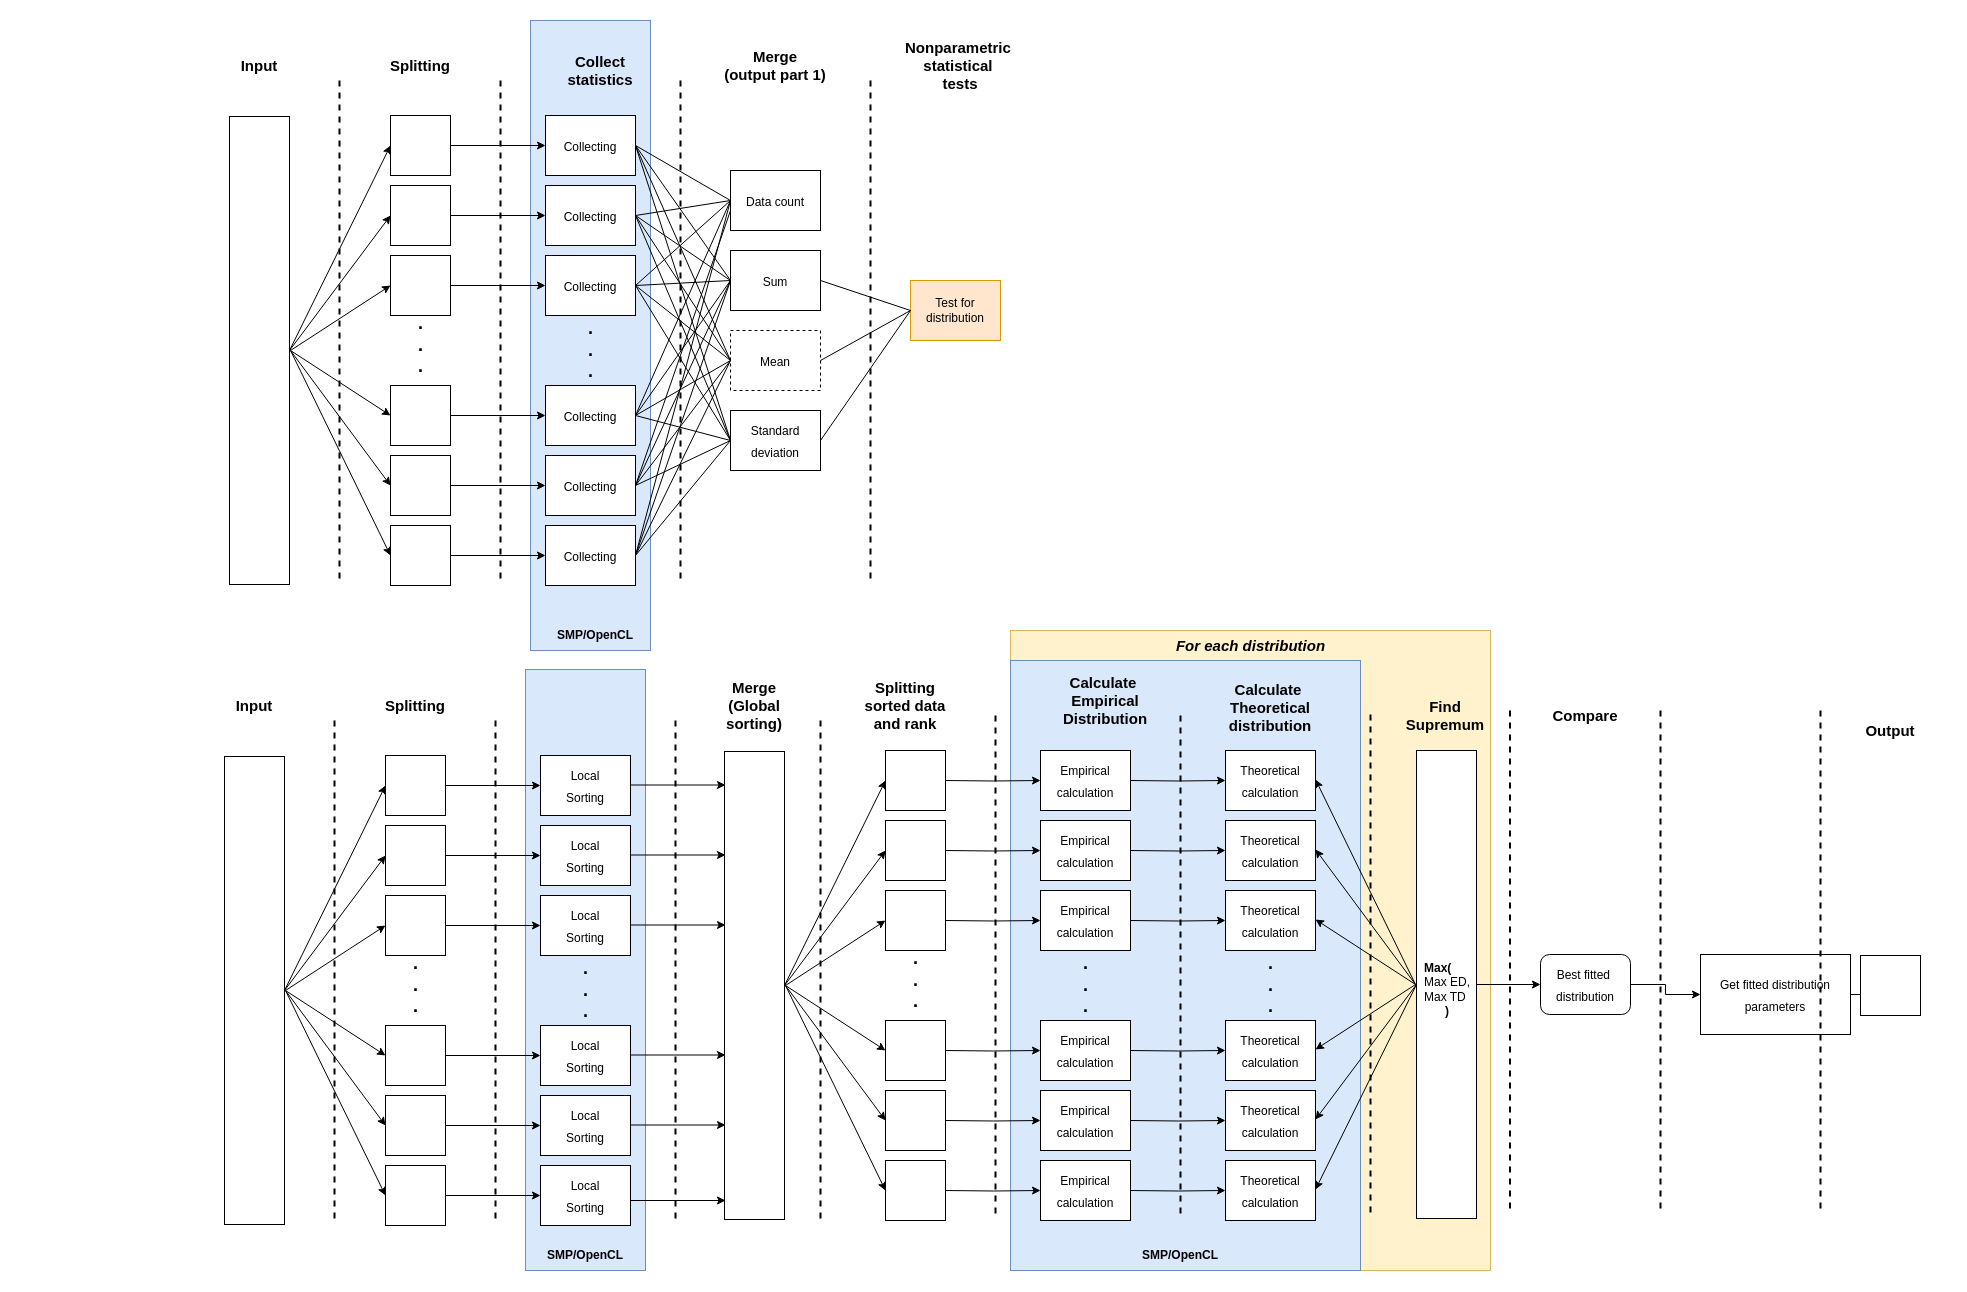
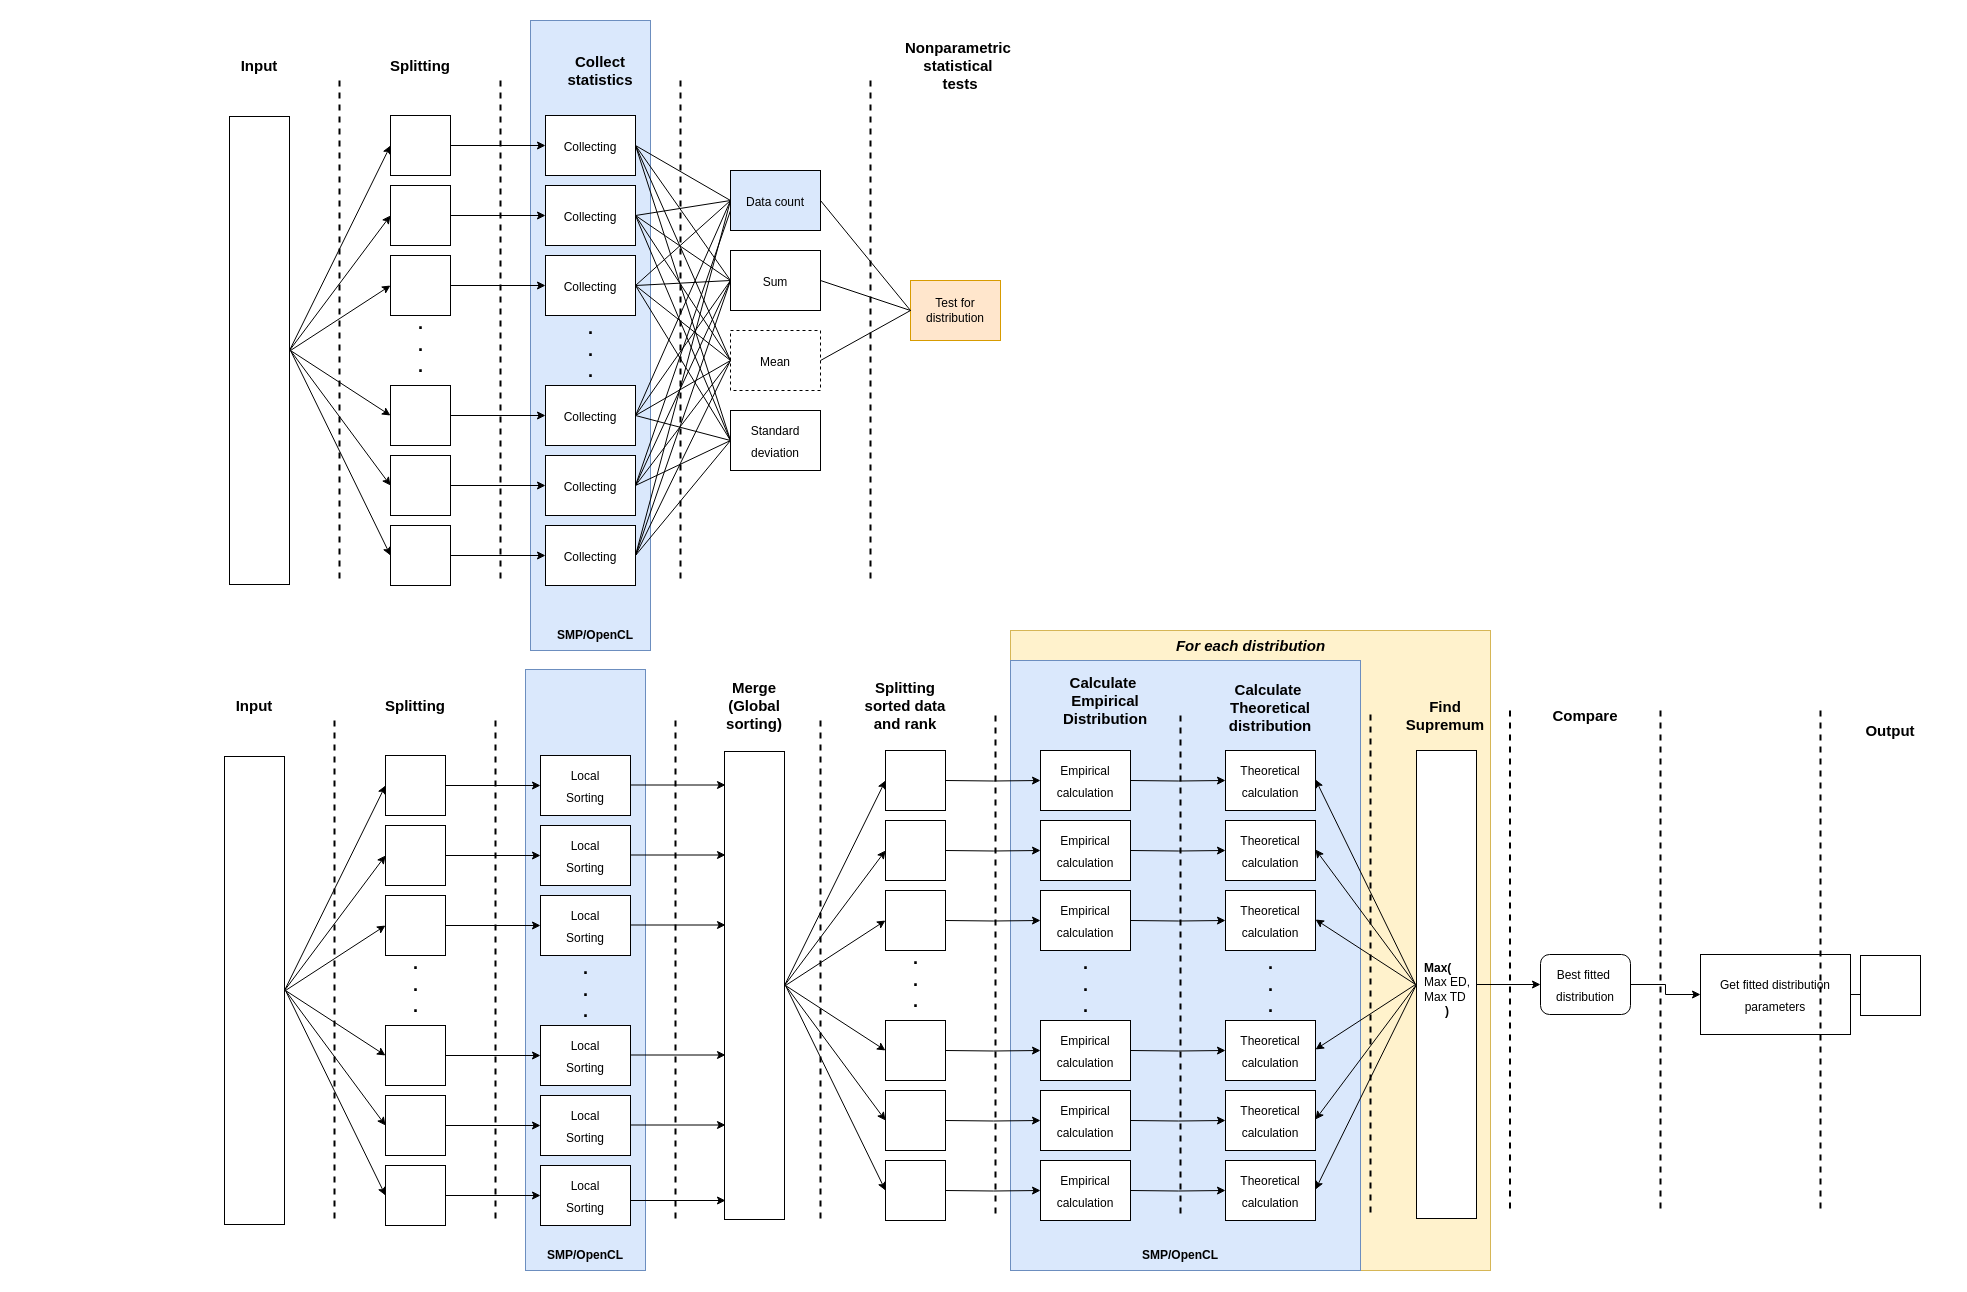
(776, 66) -> none
(776, 201) -> (776, 201)
none -> (864, 254)
(865, 376) -> none
